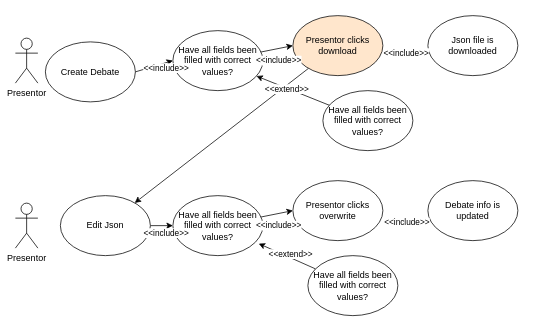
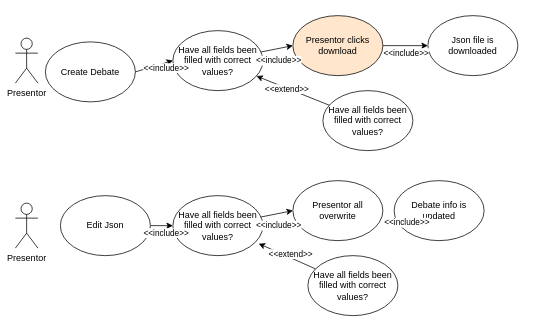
(208, 146) -> (403, 45)
(338, 210) -> (338, 210)
(473, 210) -> (439, 210)
